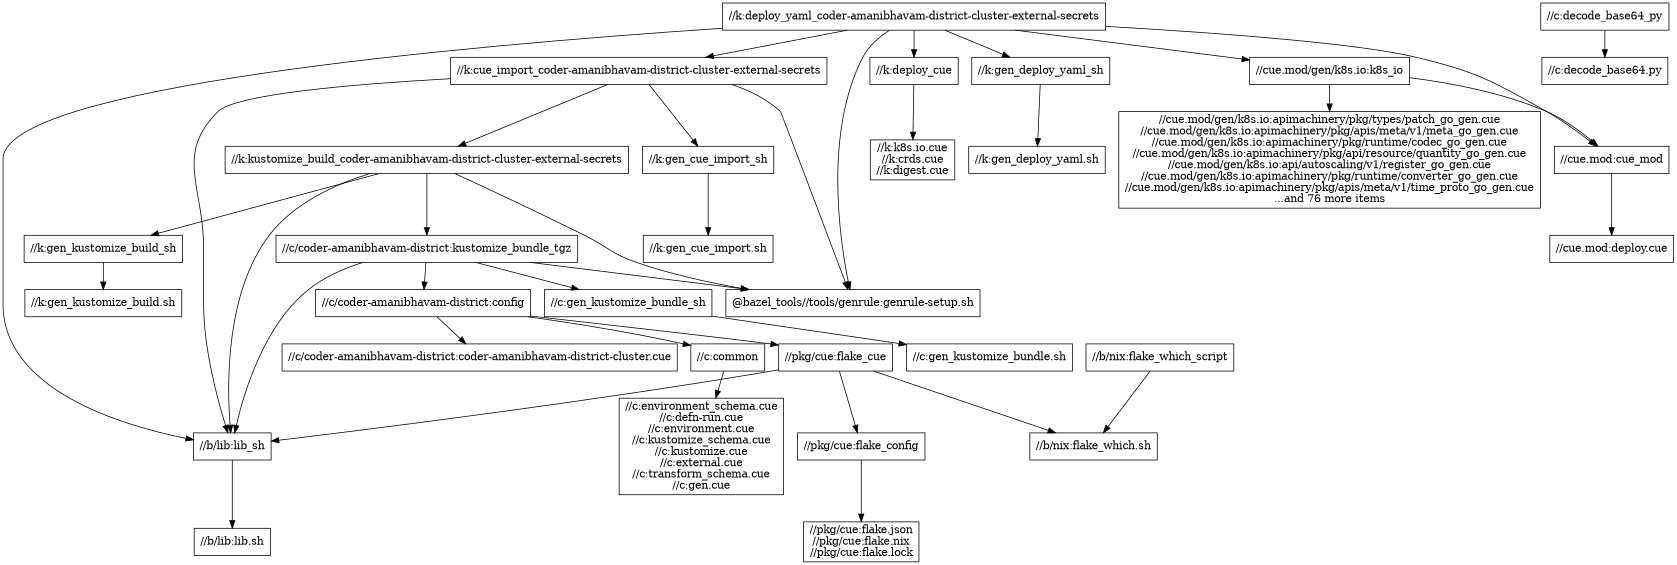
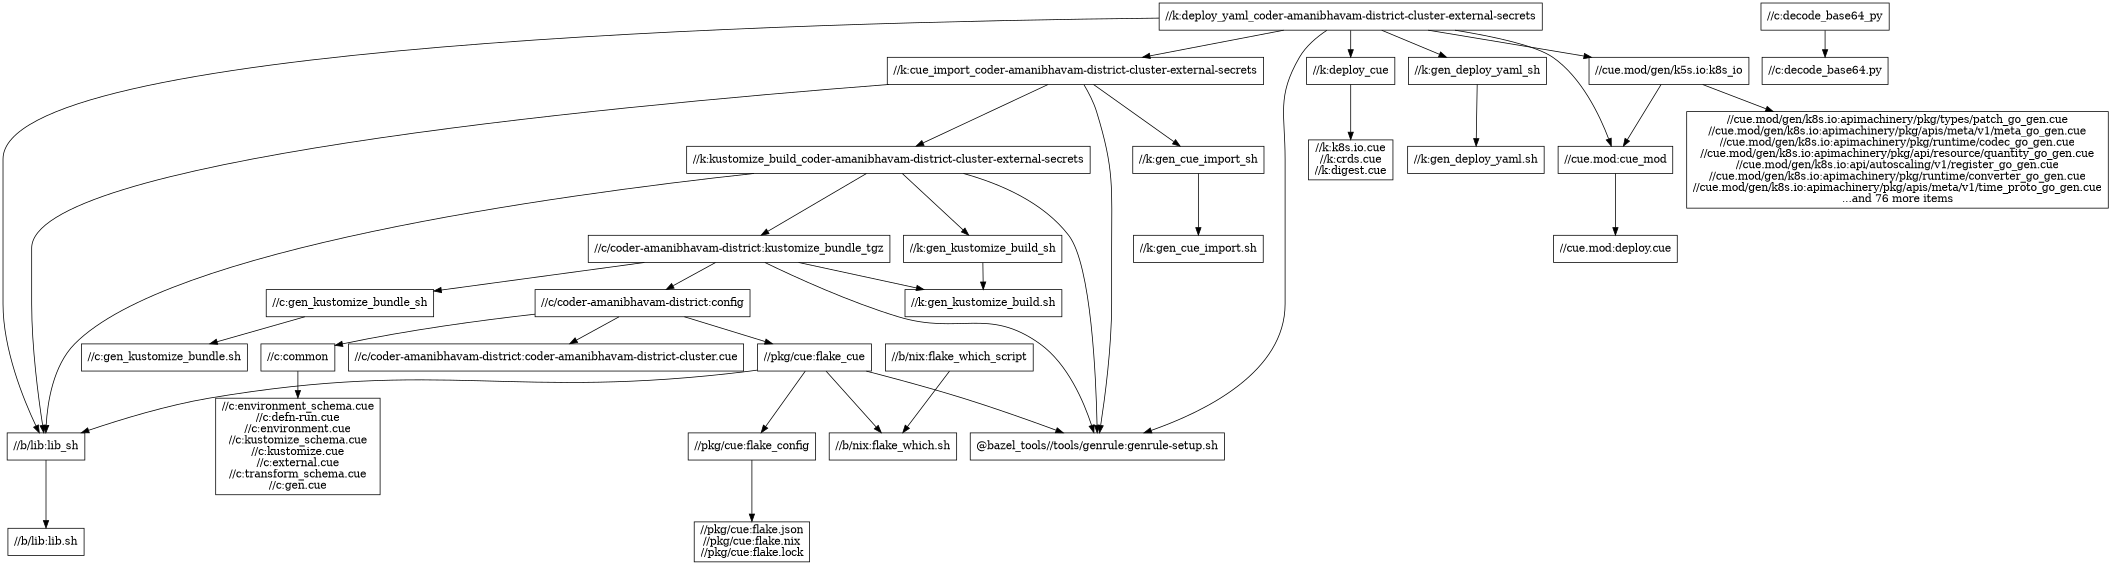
(1330, 71) -> (1669, 71)
(277, 325) -> (857, 275)
none -> (962, 398)
